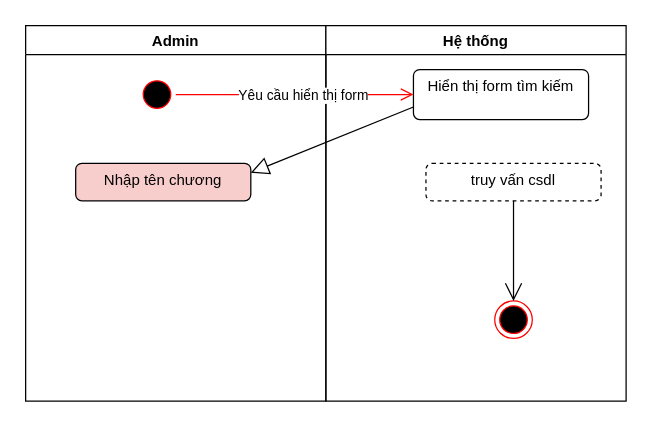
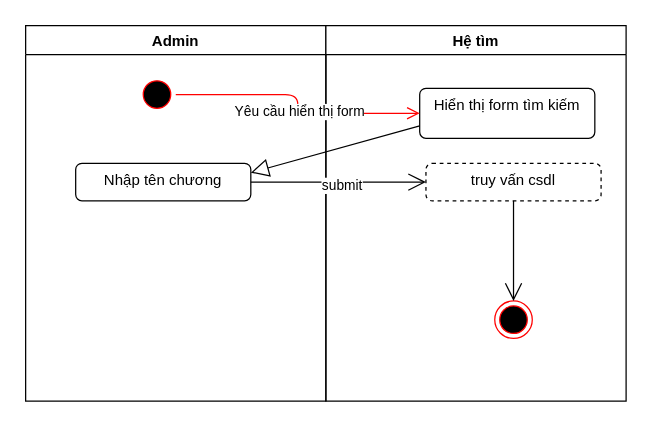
(475, 41) -> (475, 41)
(501, 94) -> (507, 113)
(163, 182) -> (163, 182)
none -> (337, 182)
